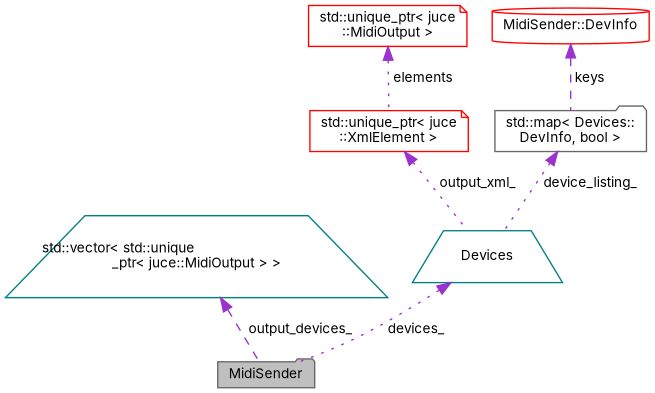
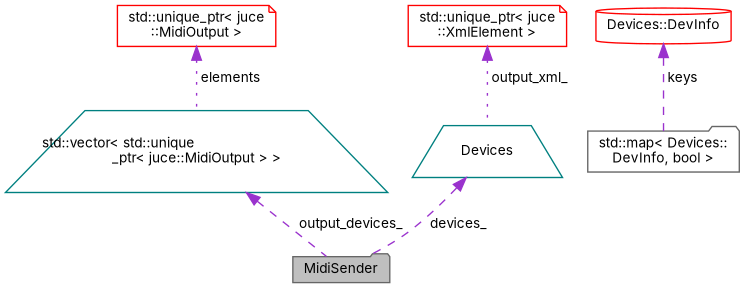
(571, 26) -> (664, 26)
(389, 86) -> (197, 85)
(527, 197) -> none
(371, 330) -> (415, 227)
